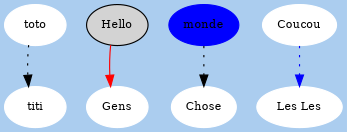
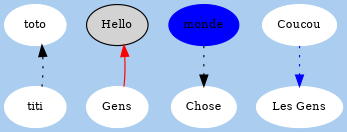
(28, 60) -> (43, 72)
(110, 60) -> (125, 72)
(300, 107) -> (300, 107)
